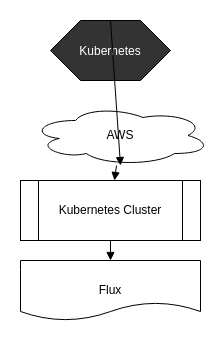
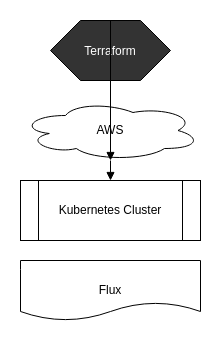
(110, 51) -> (110, 51)
(121, 136) -> (111, 131)
(111, 246) -> none
